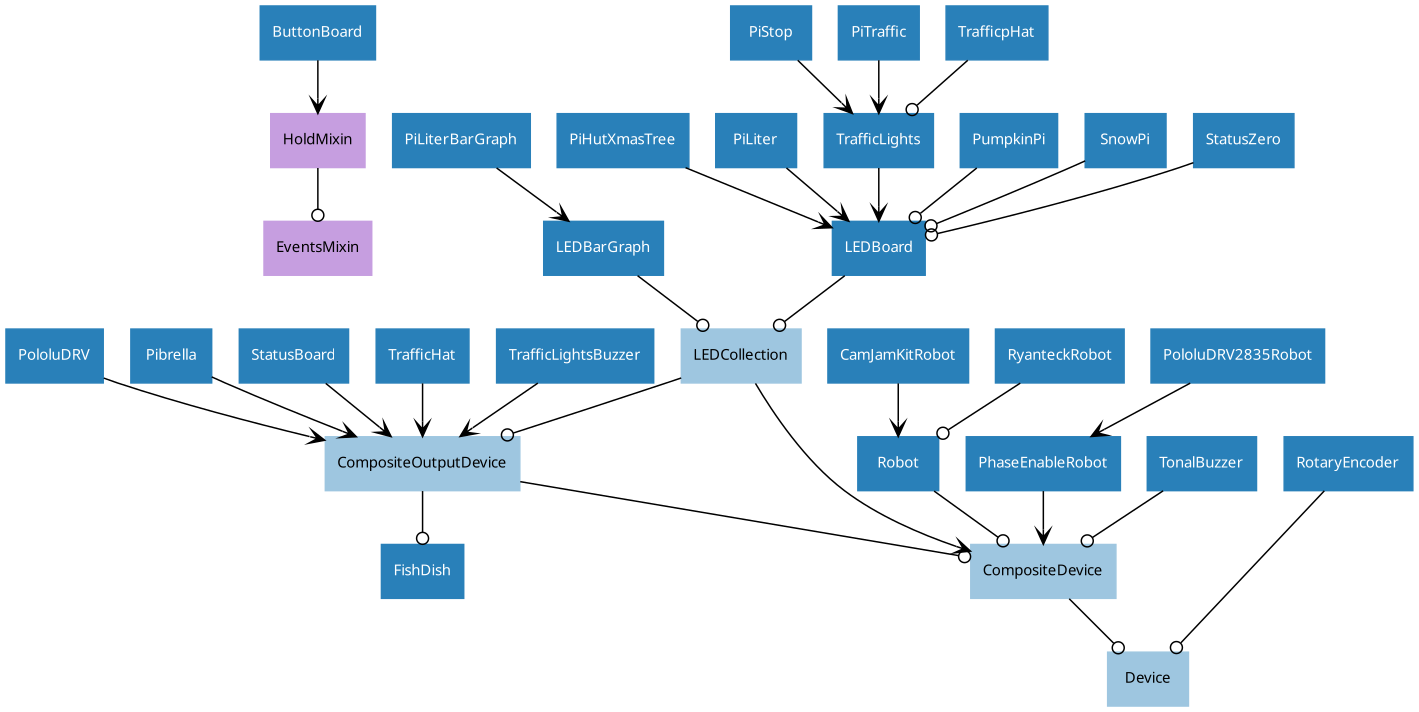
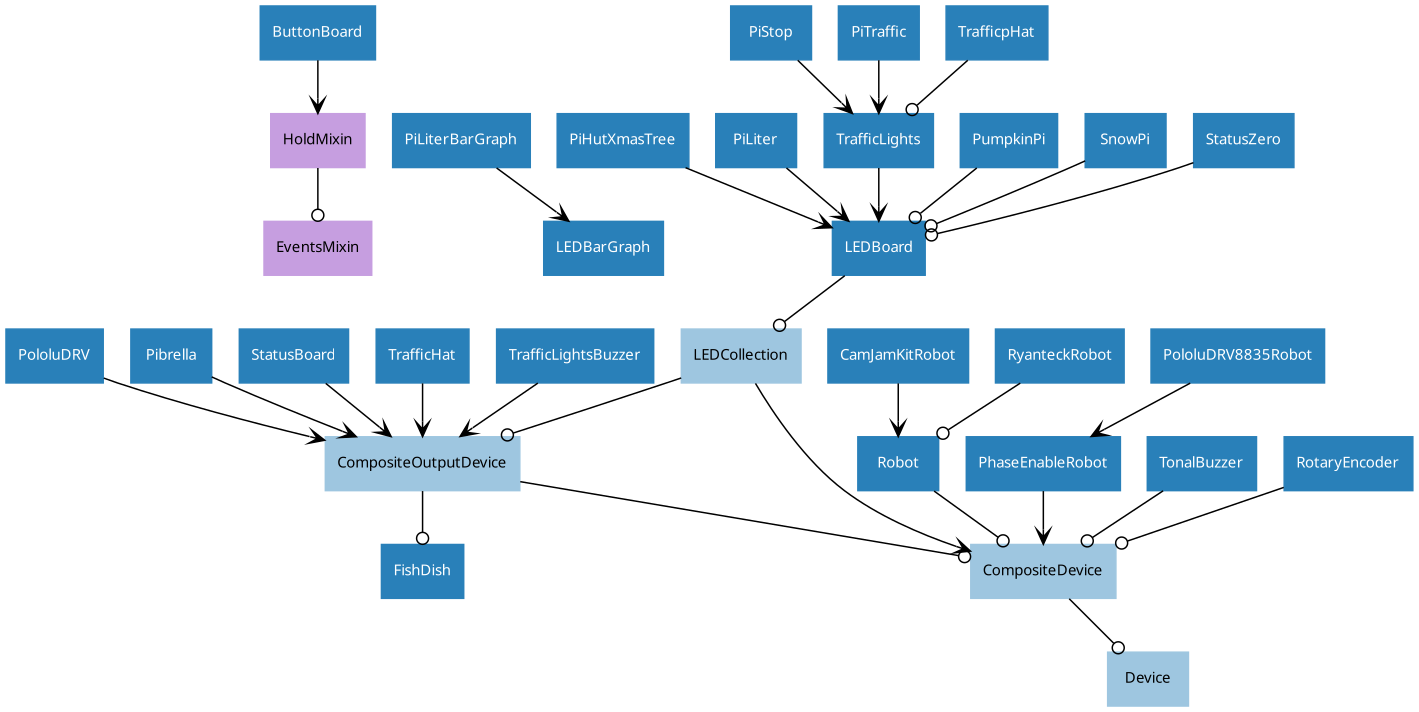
(668, 299) -> none
(1238, 356) -> (1238, 356)
(1253, 567) -> (1206, 514)
